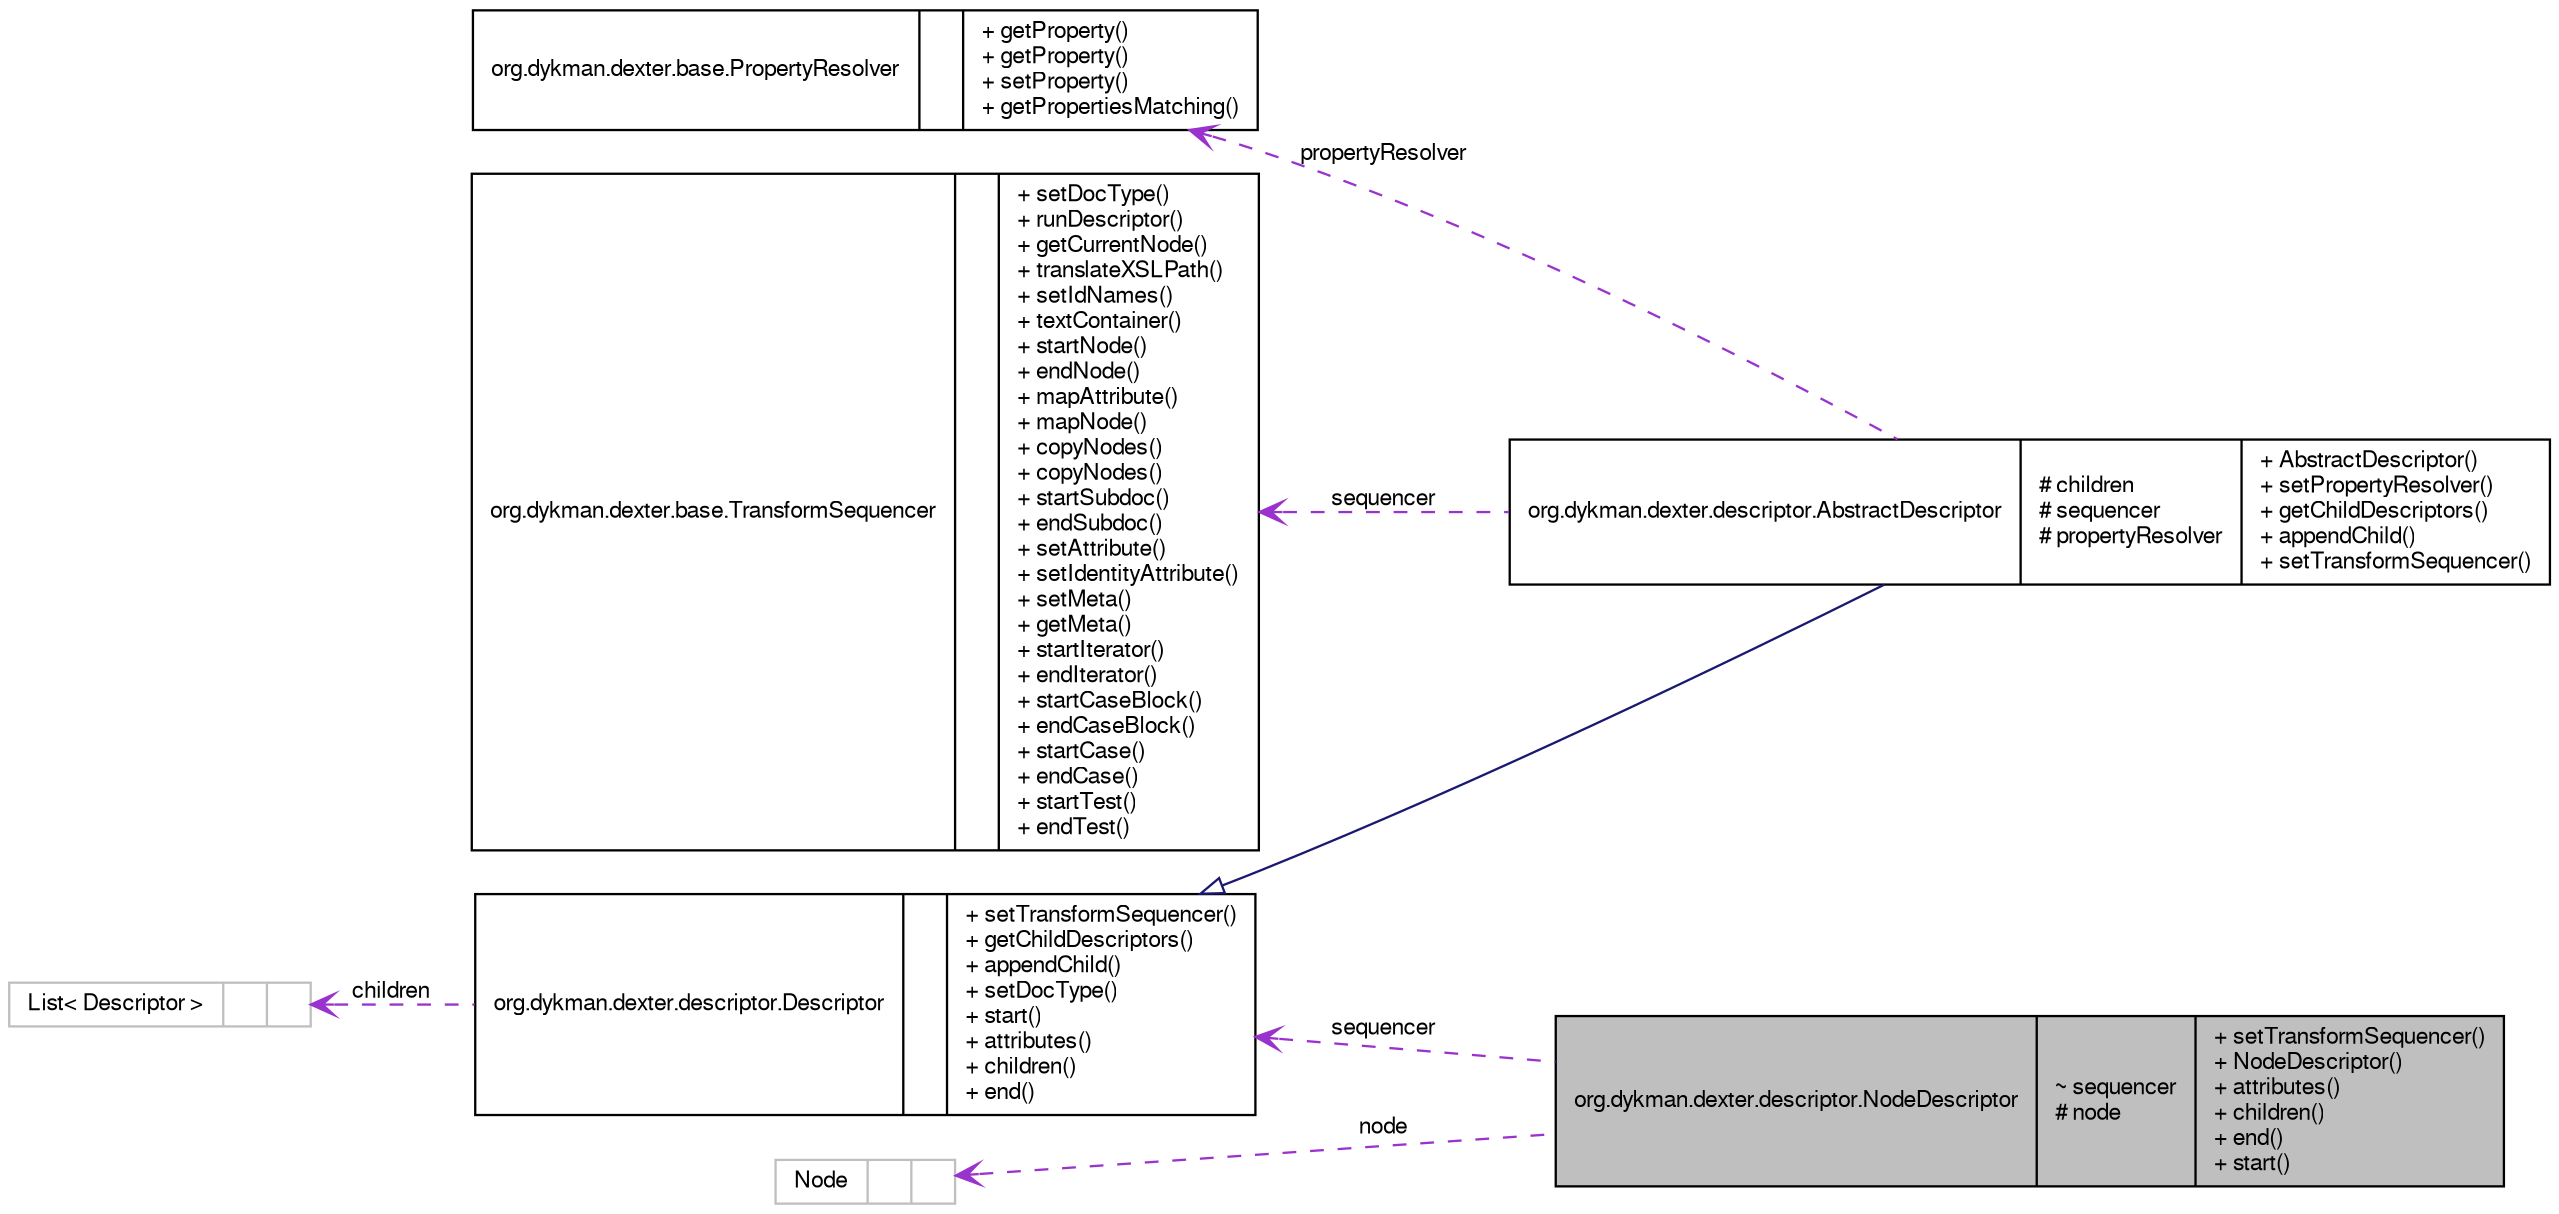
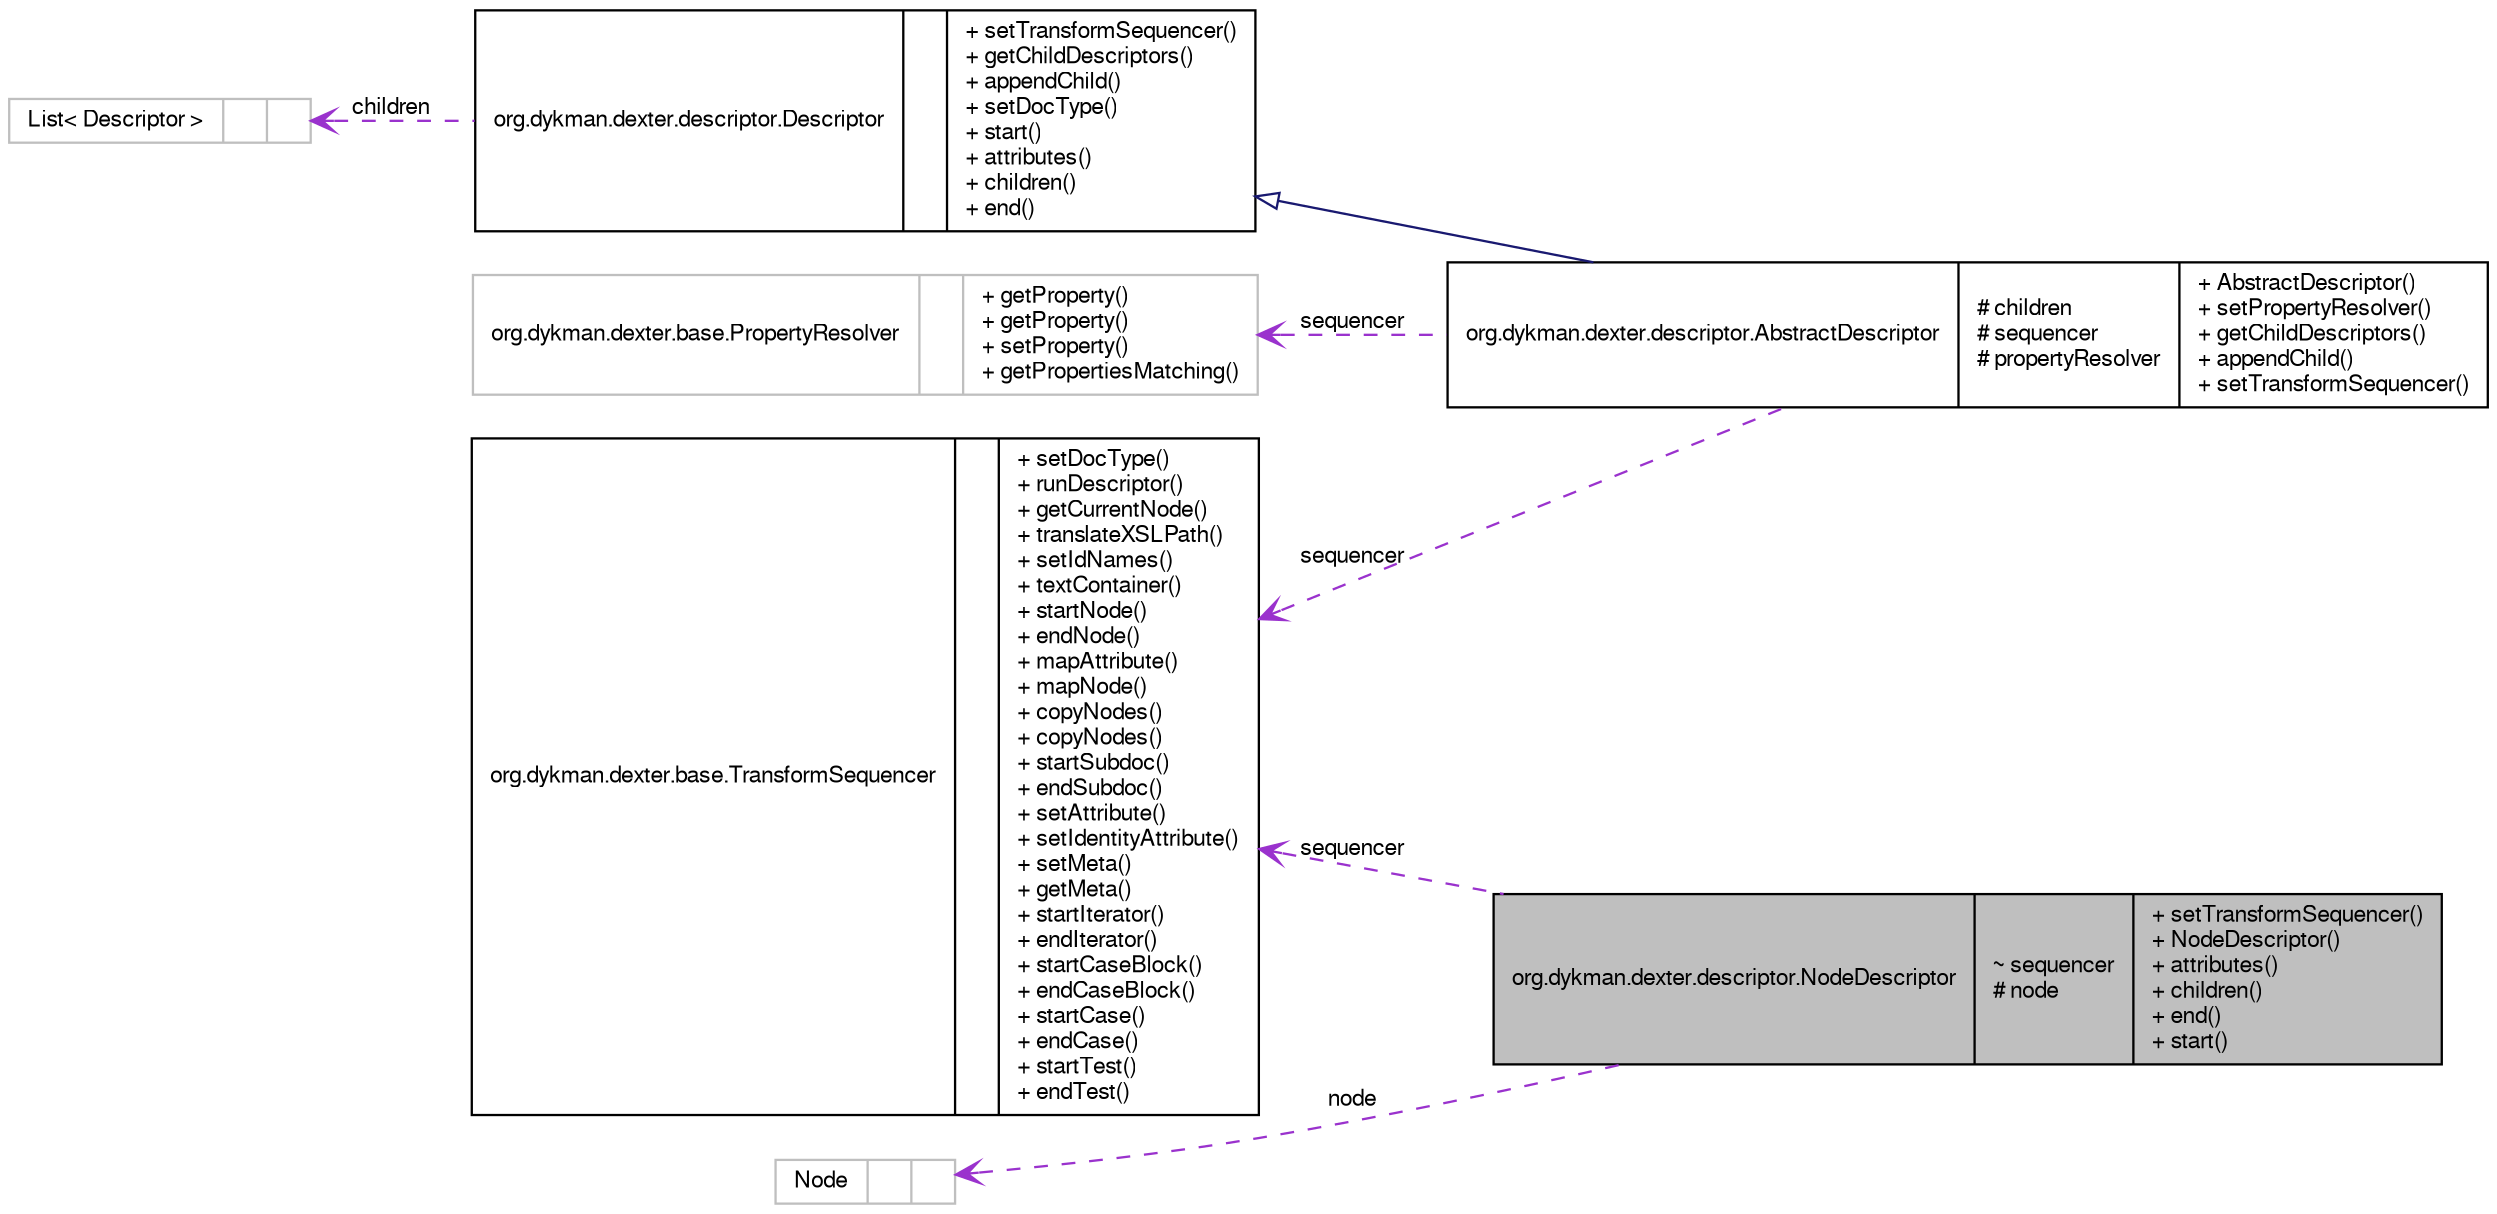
(865, 70) -> (865, 335)
(1384, 154) -> (1353, 322)
(1417, 1050) -> (1393, 874)
